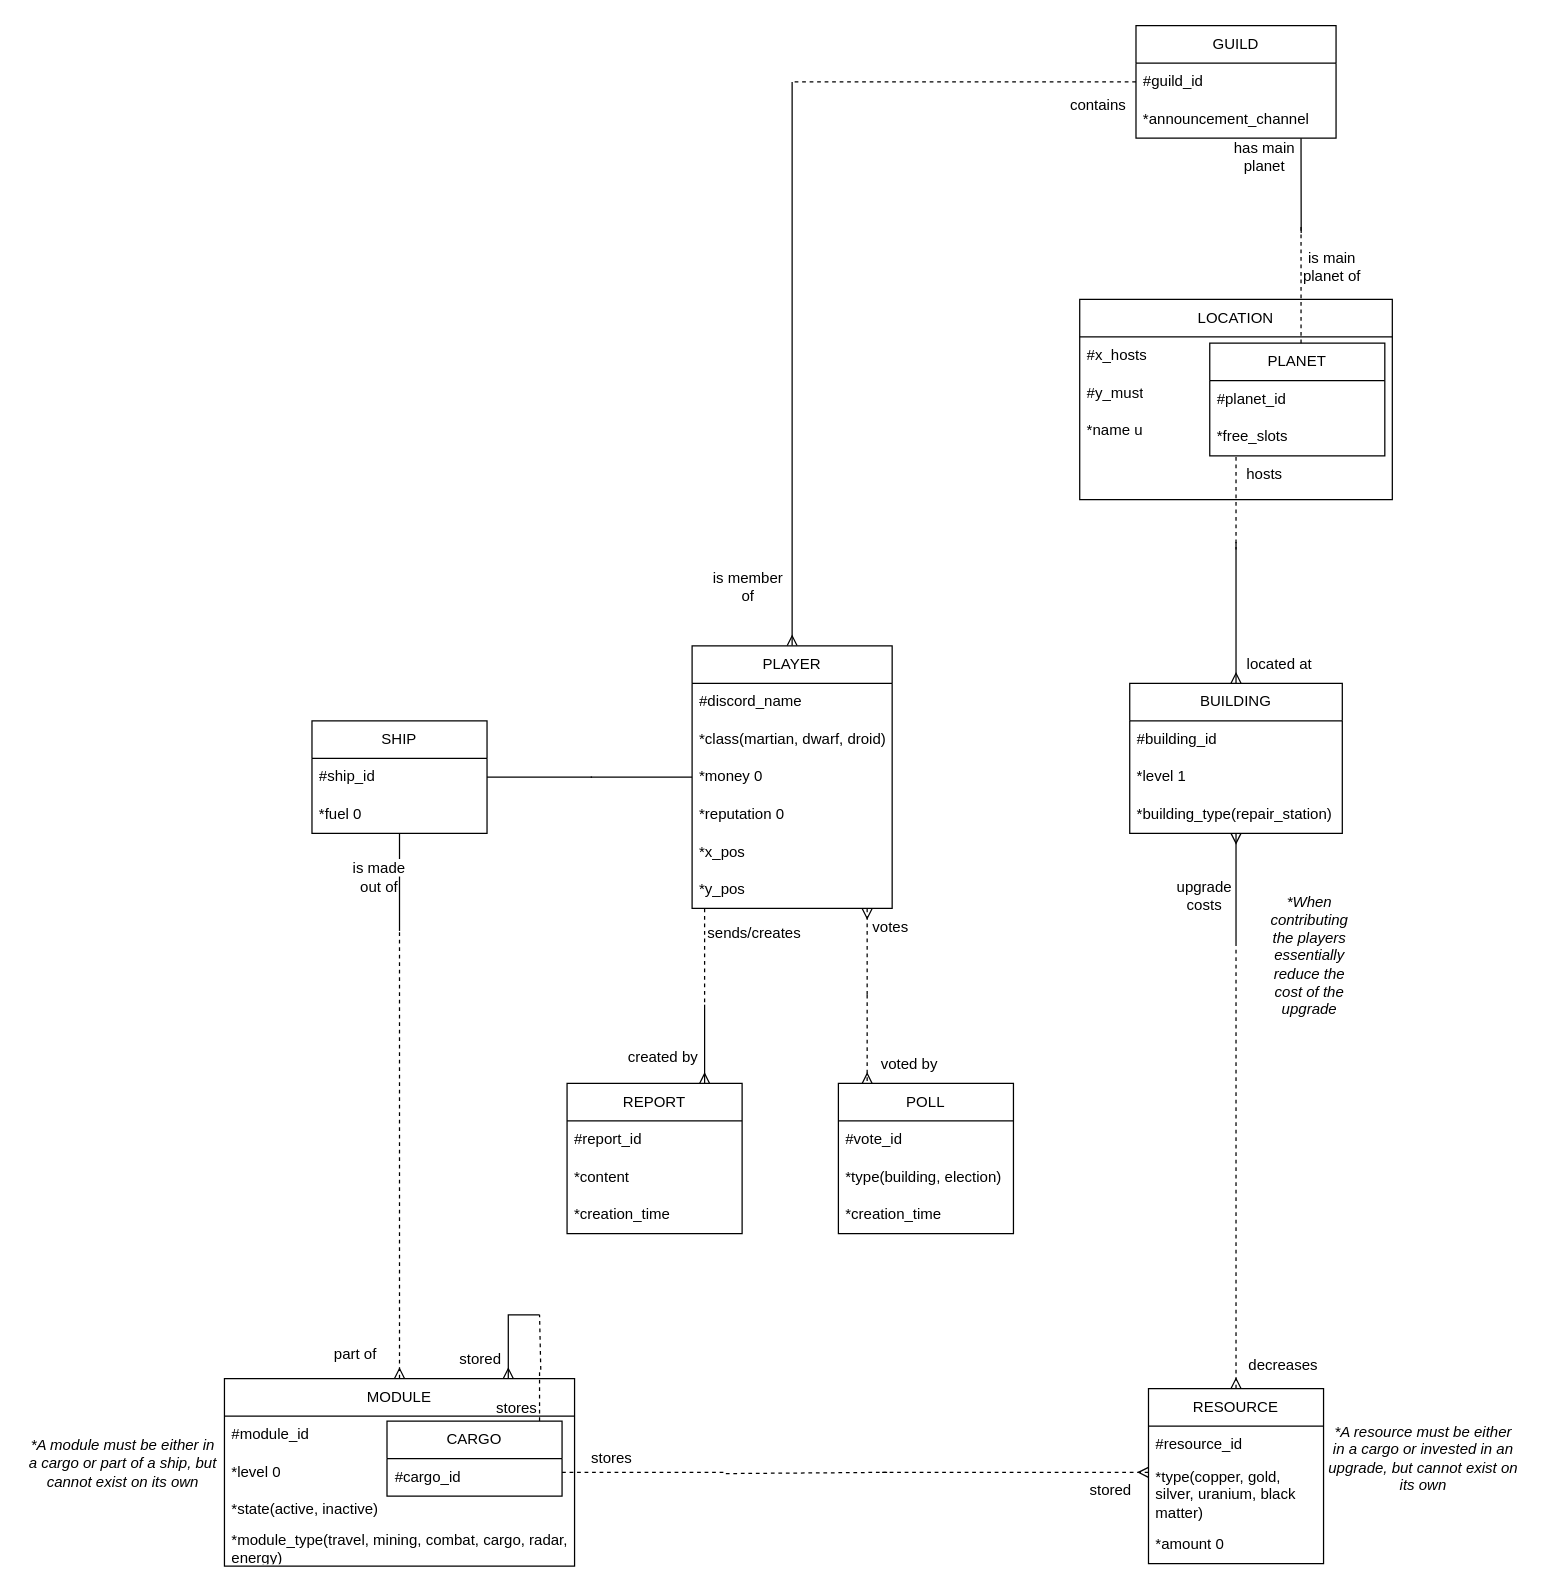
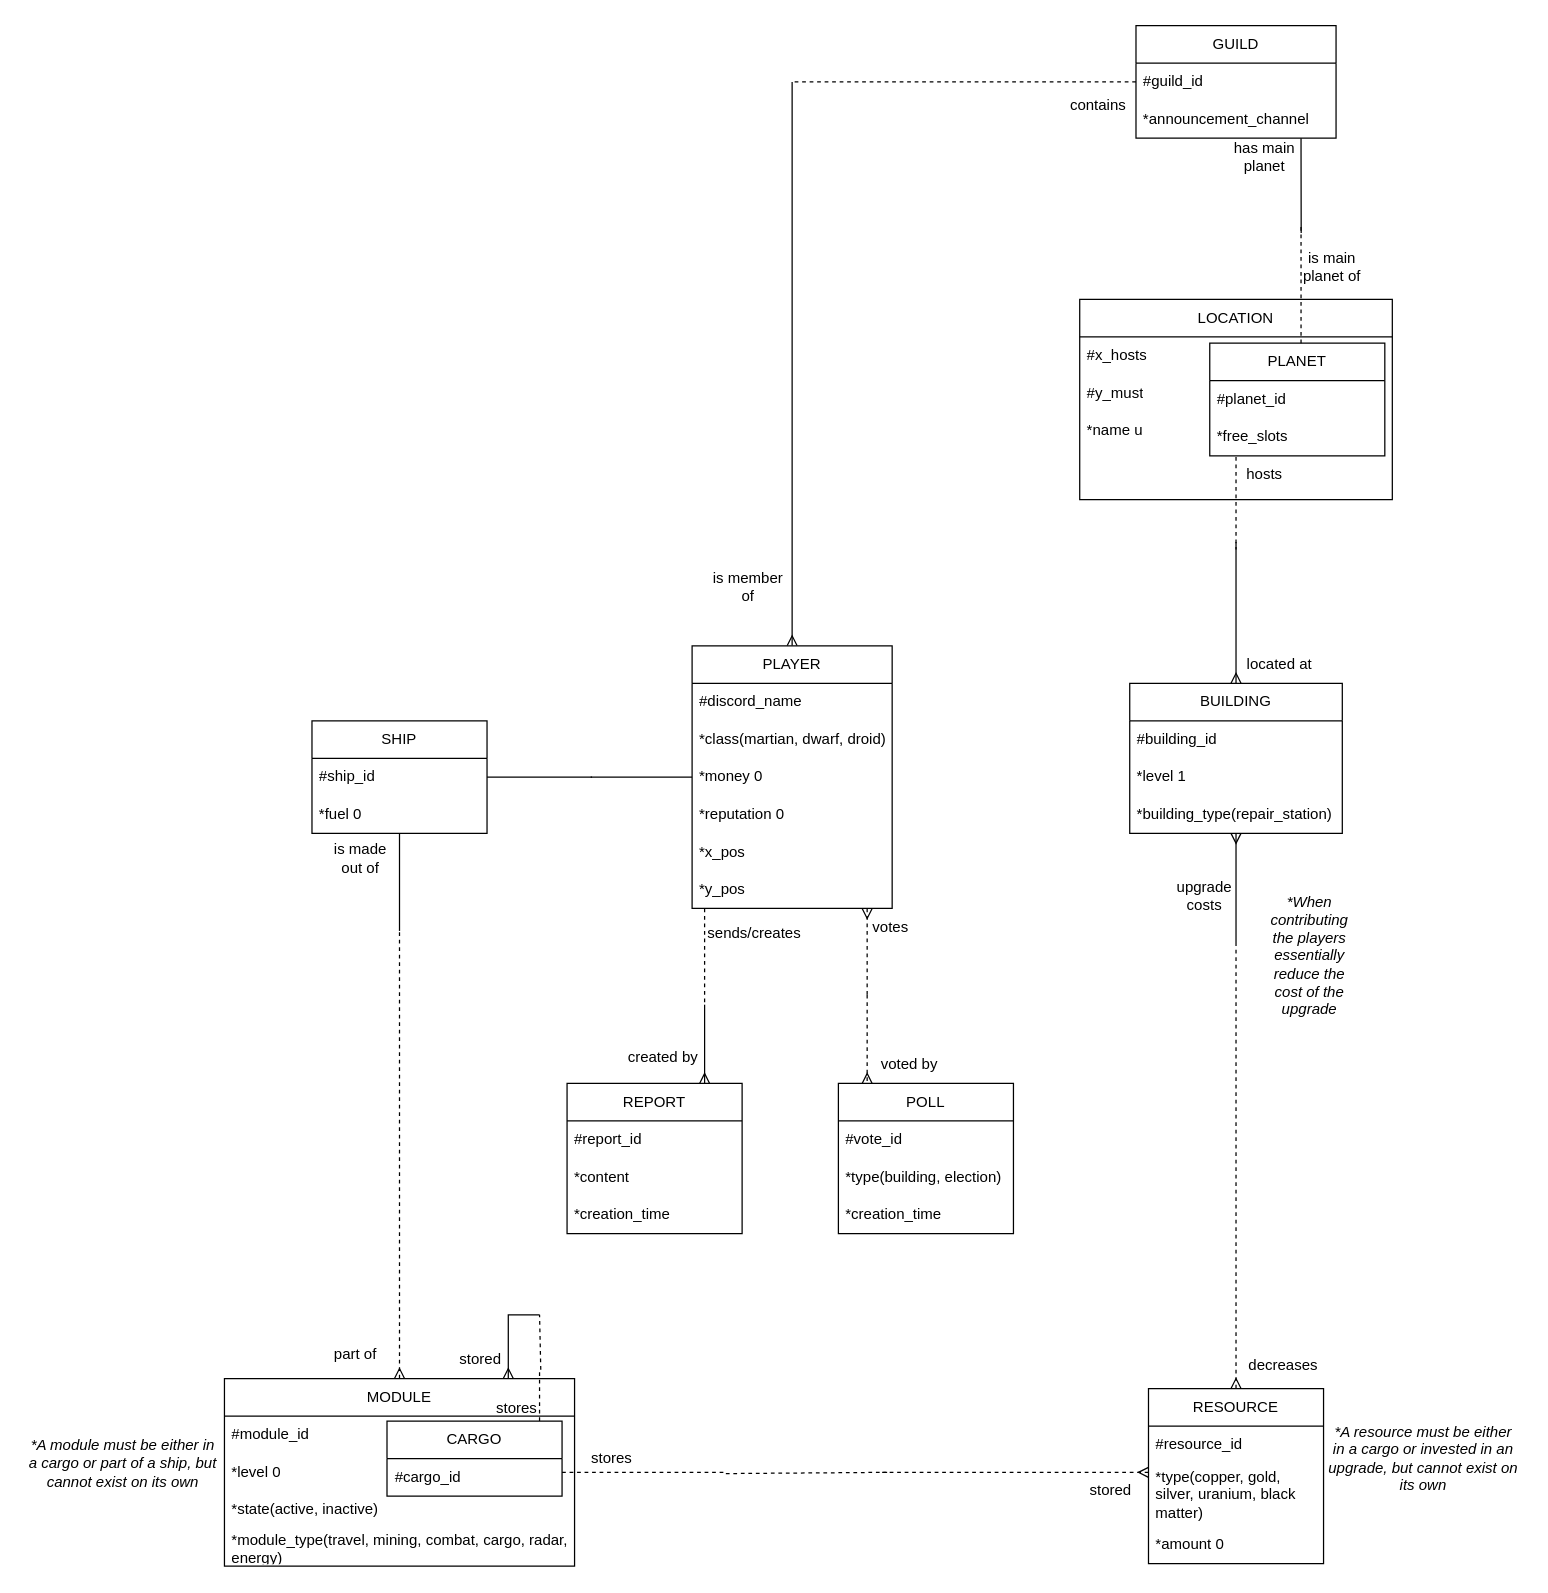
(379, 877) -> (361, 858)
